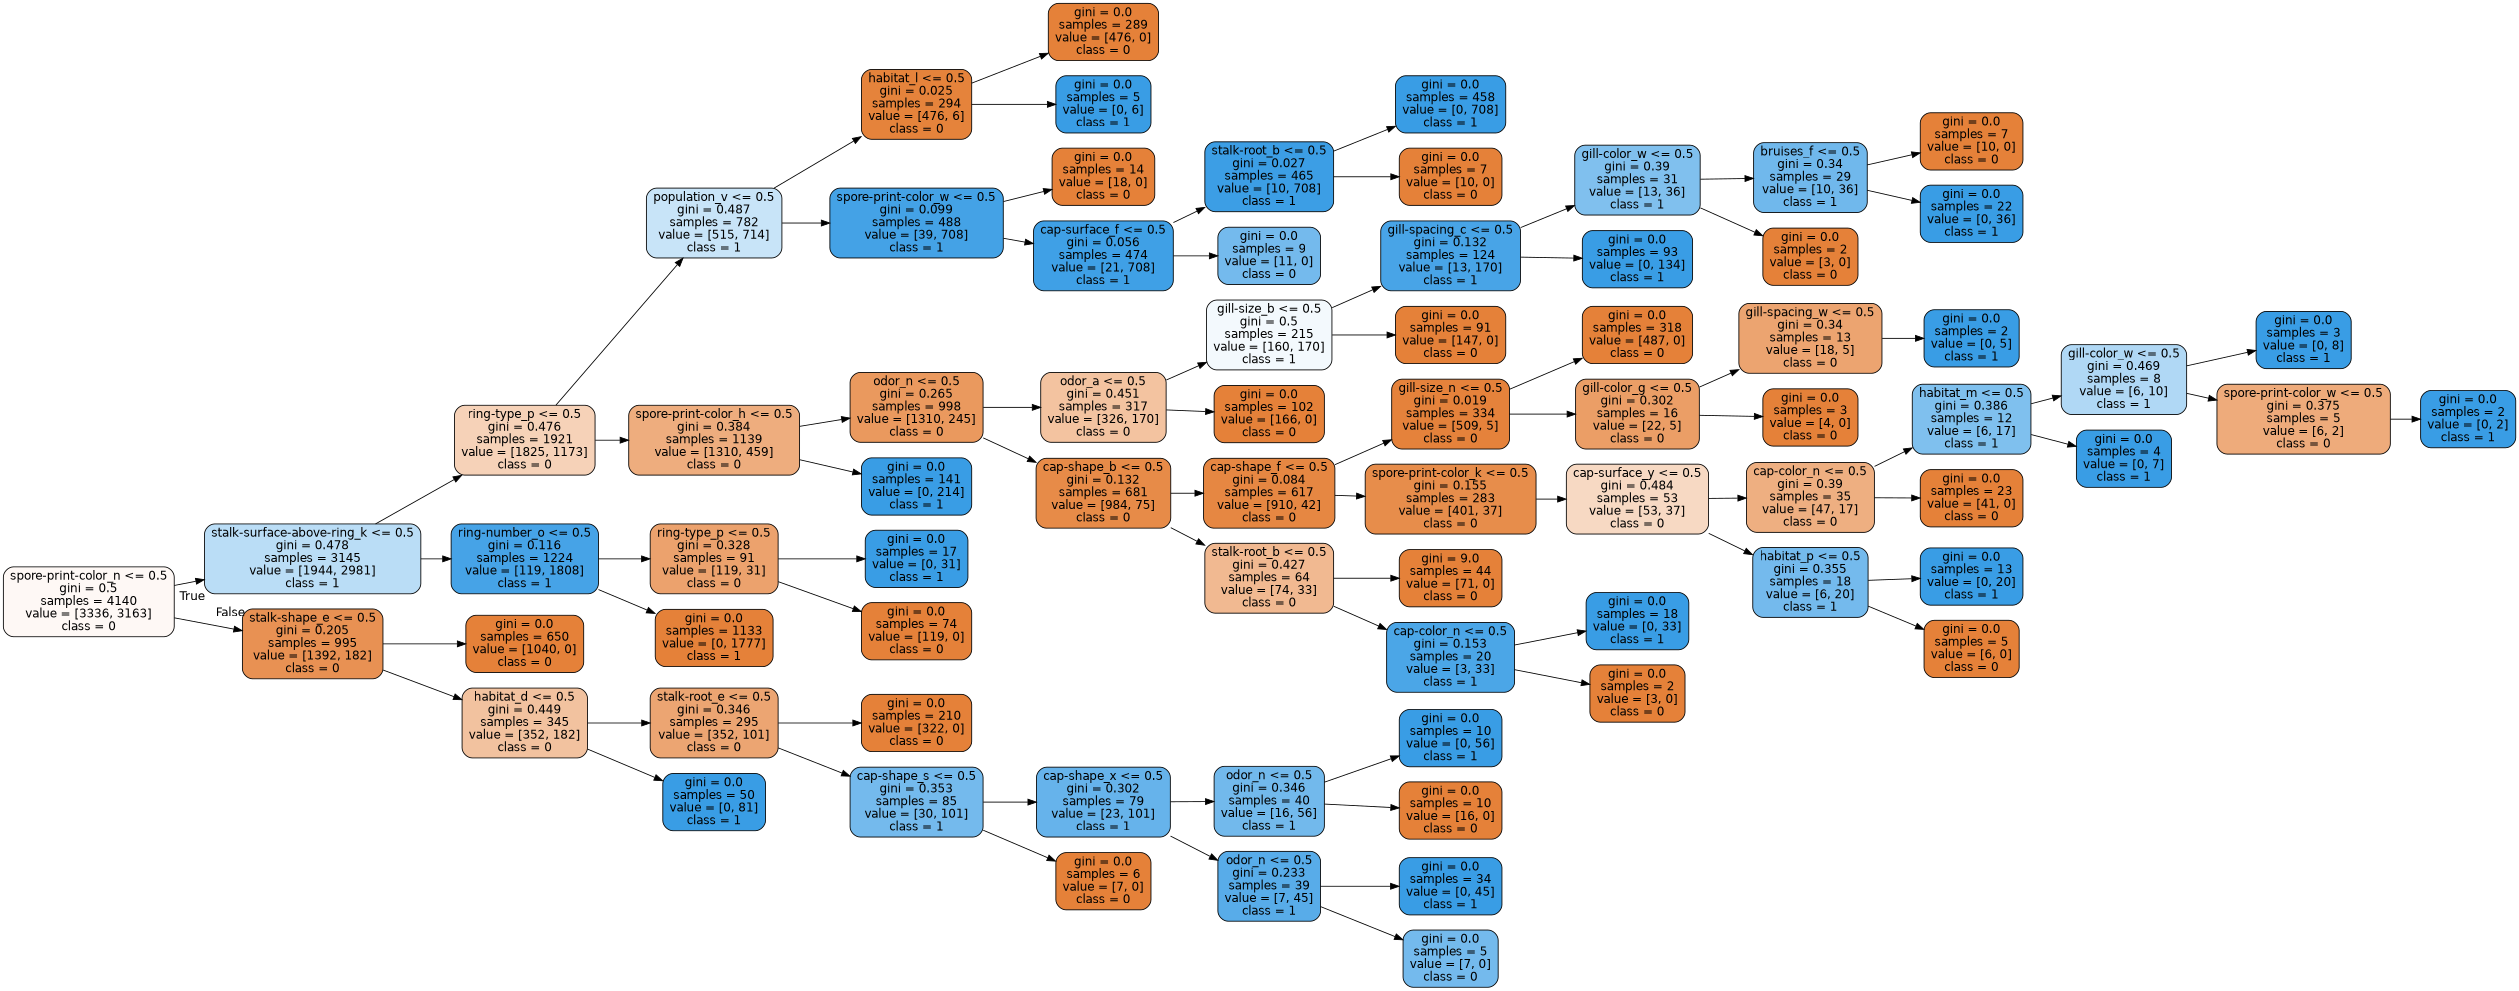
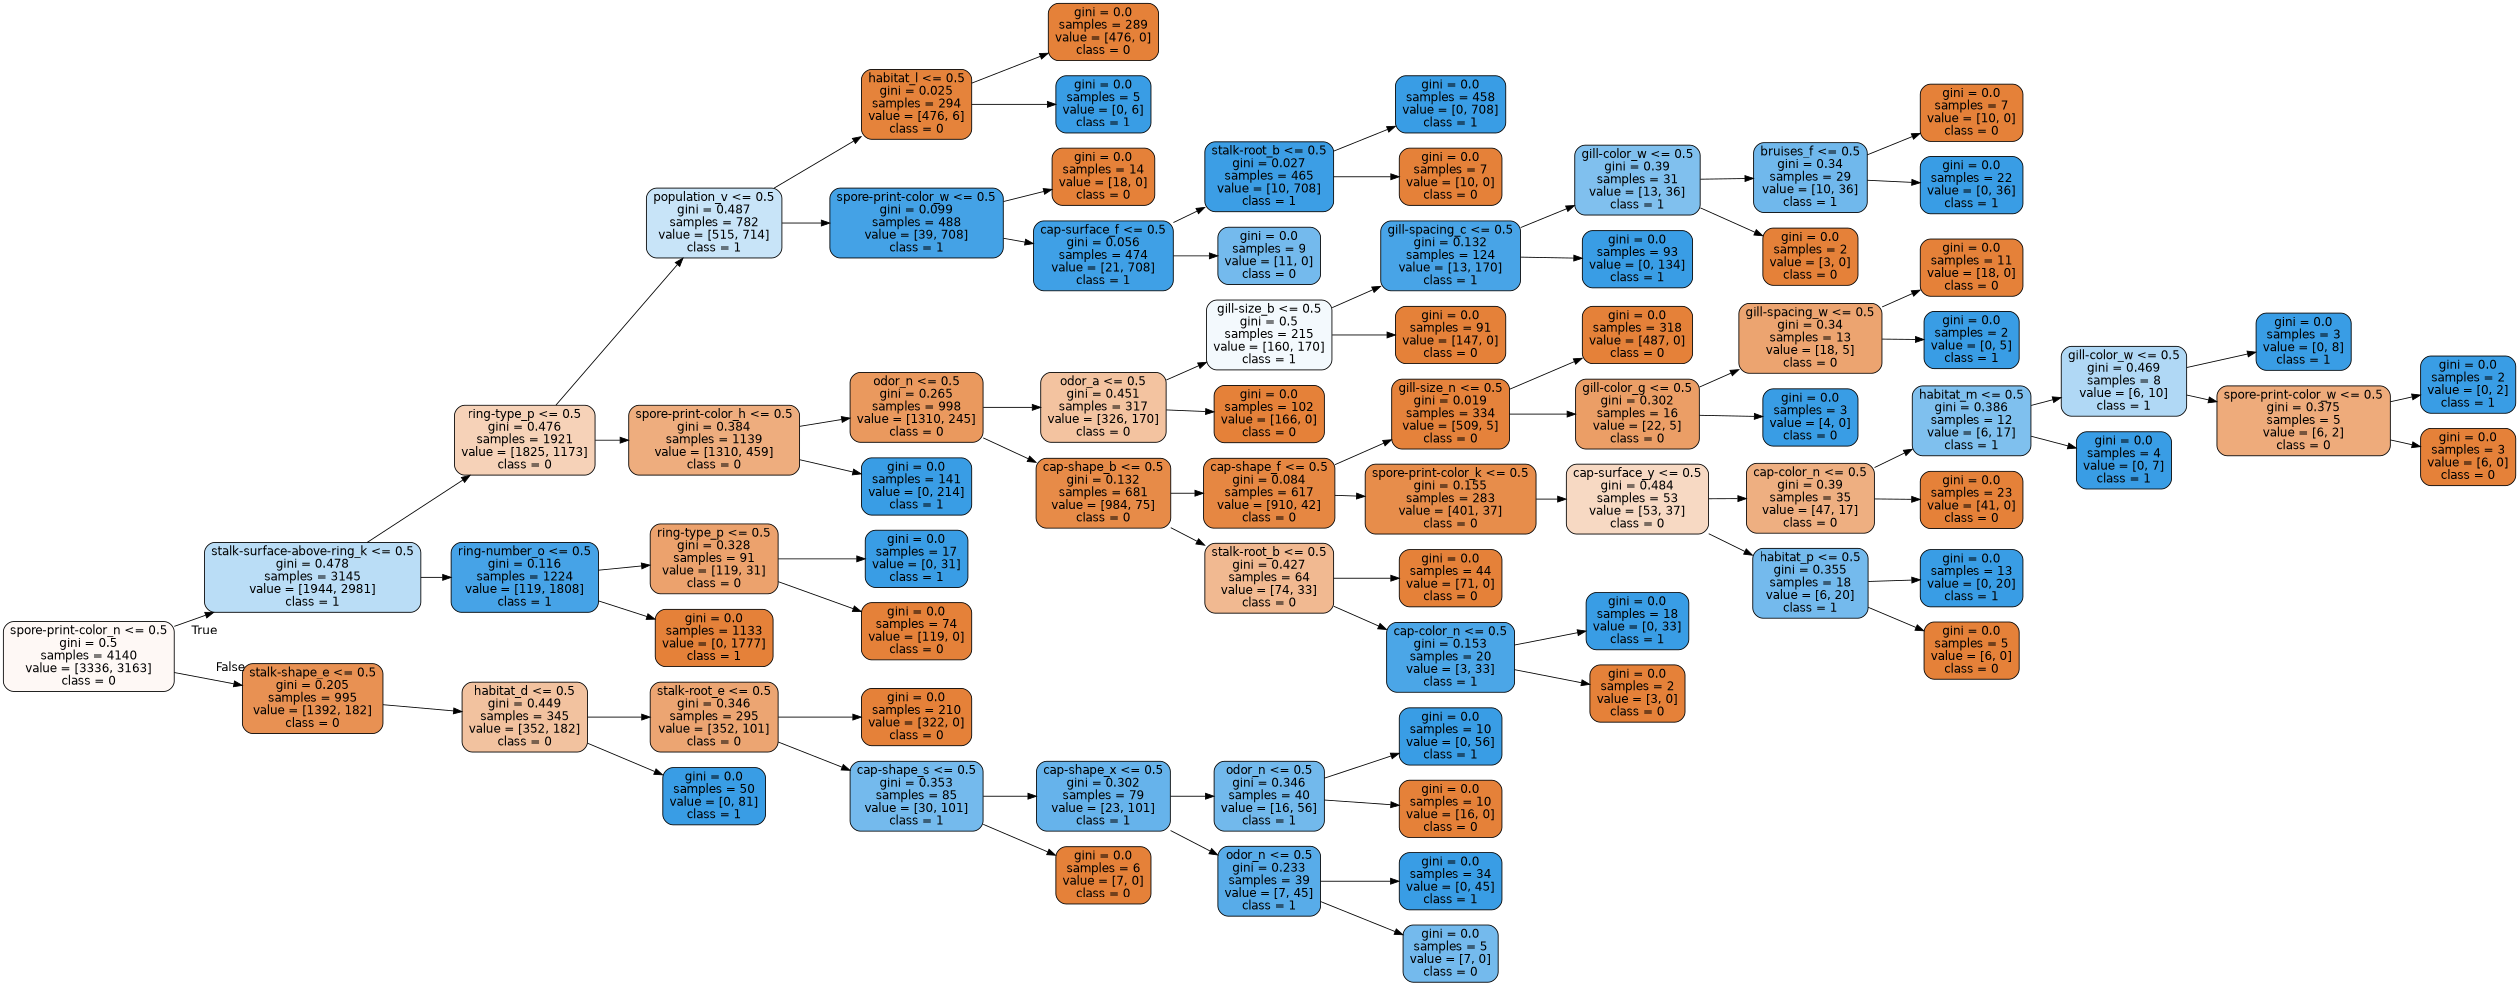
none -> (1972, 268)
(1810, 417) -> (1810, 417)
none -> (2468, 457)
(1451, 578) -> (1451, 578)
(525, 644) -> none
